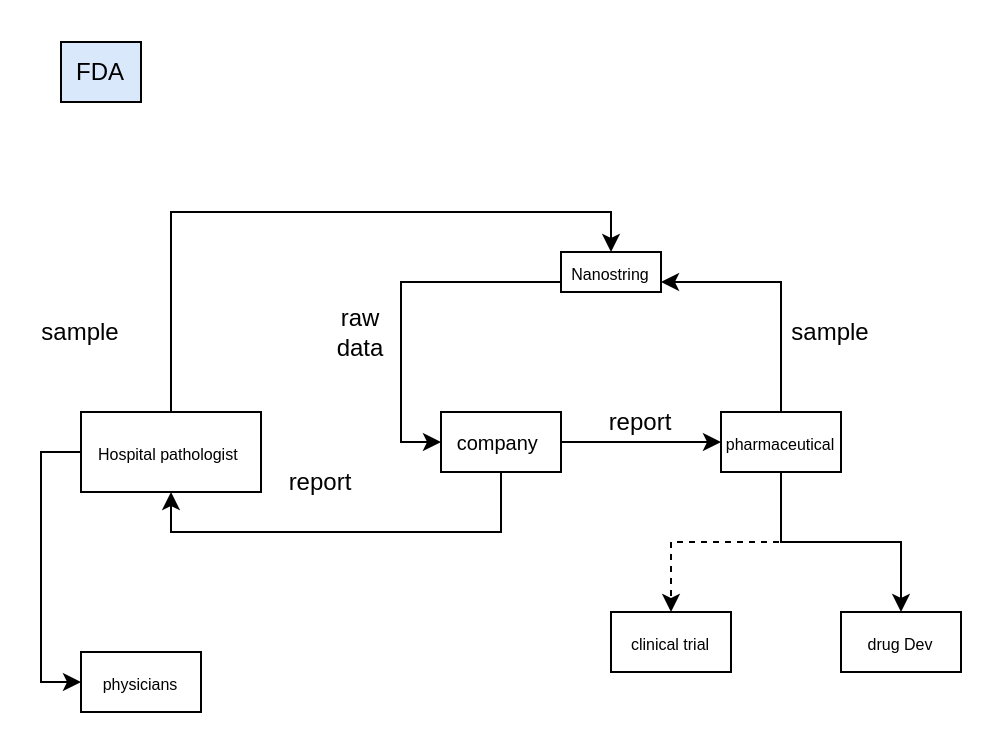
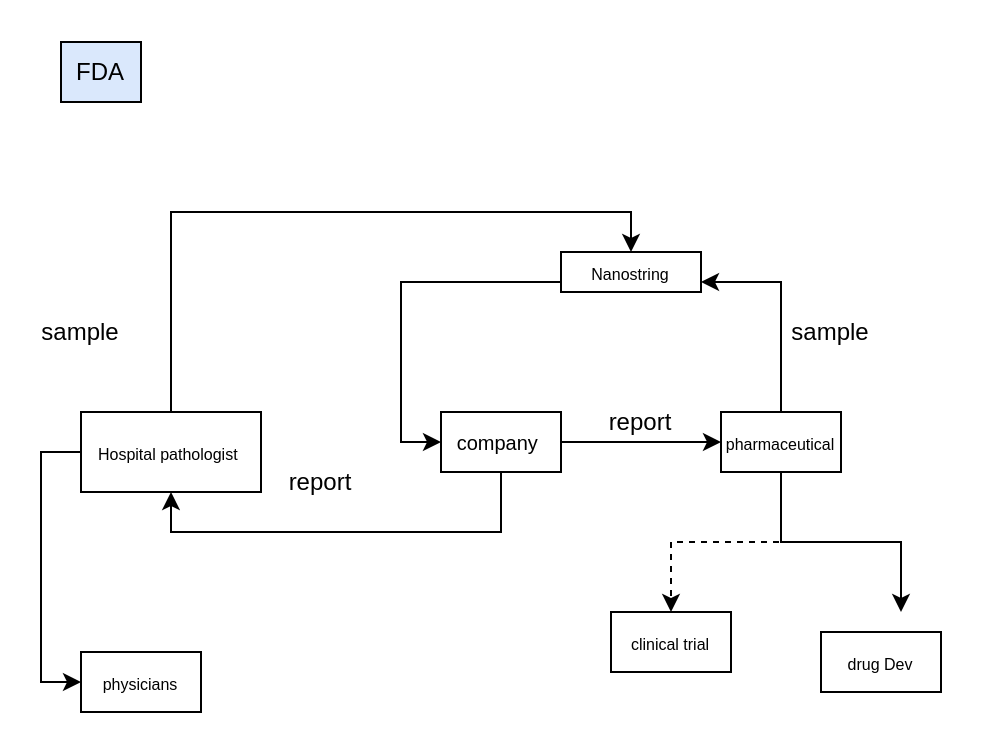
(611, 272) -> (631, 272)
(361, 332) -> none
(901, 642) -> (881, 662)
